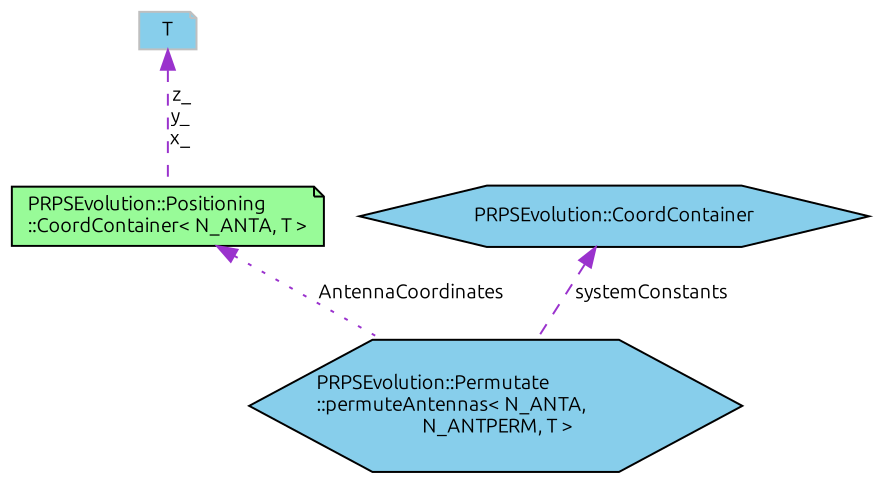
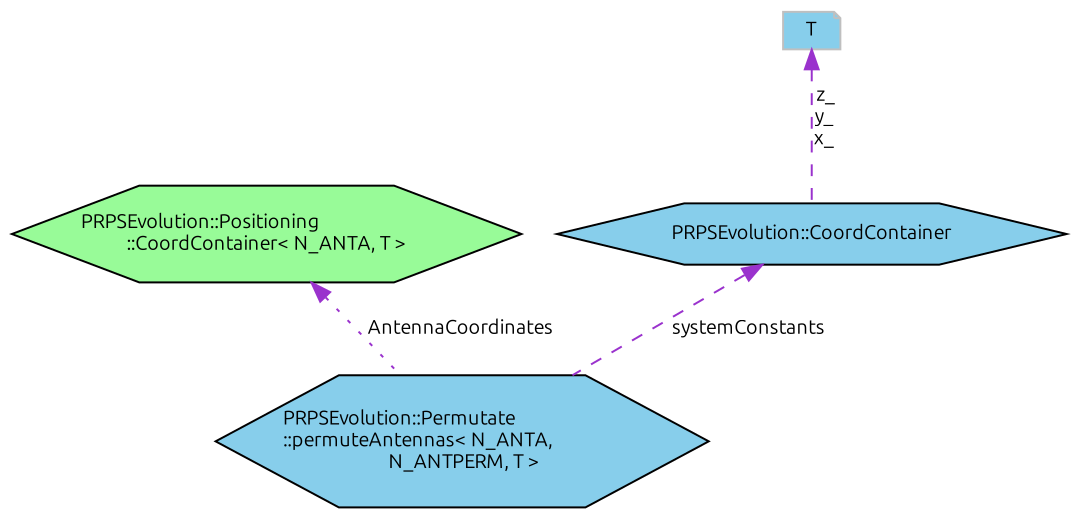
(168, 128) -> (812, 136)
(168, 216) -> (267, 234)
